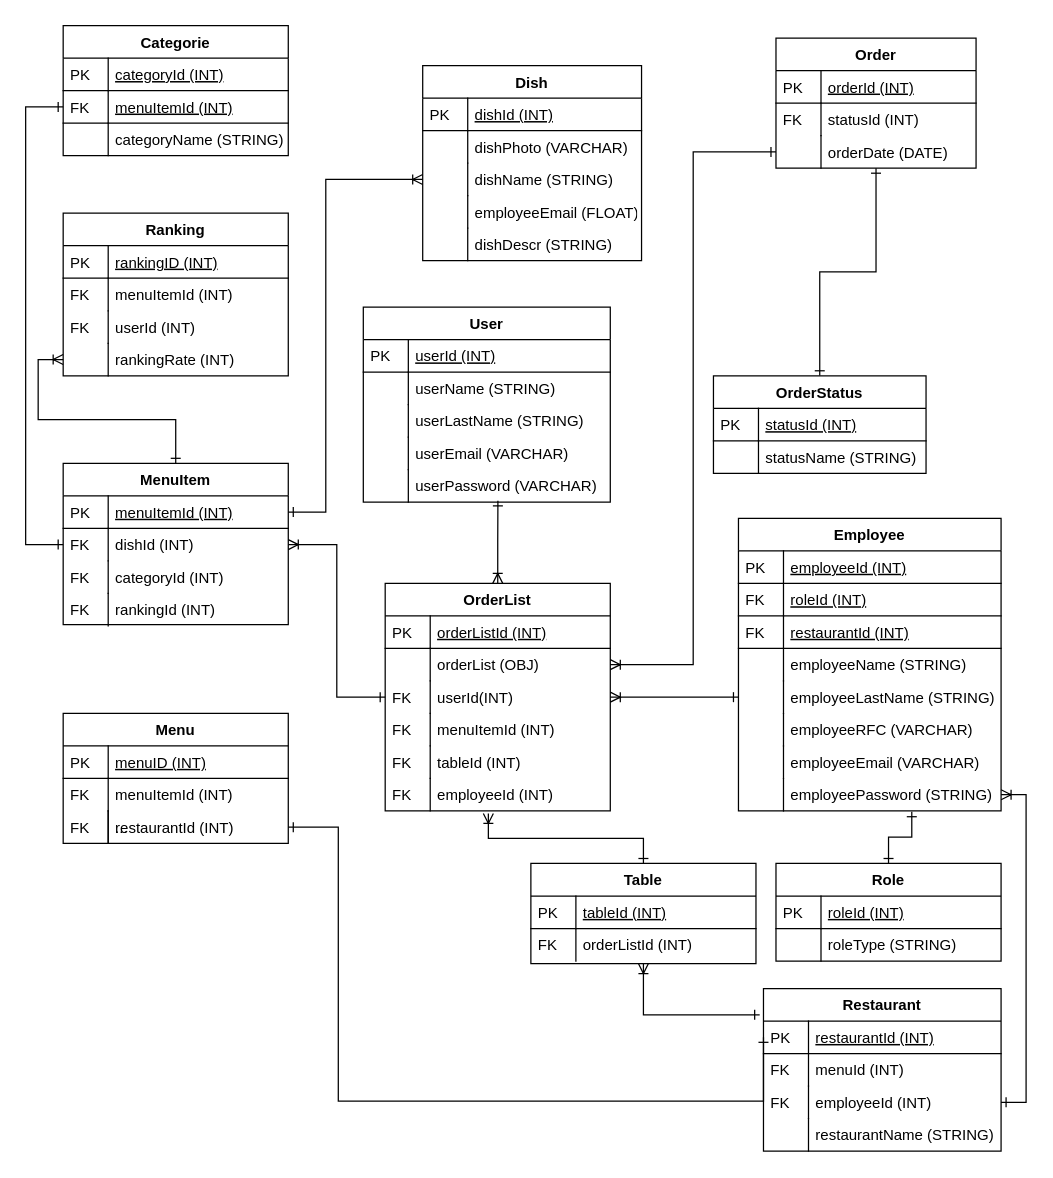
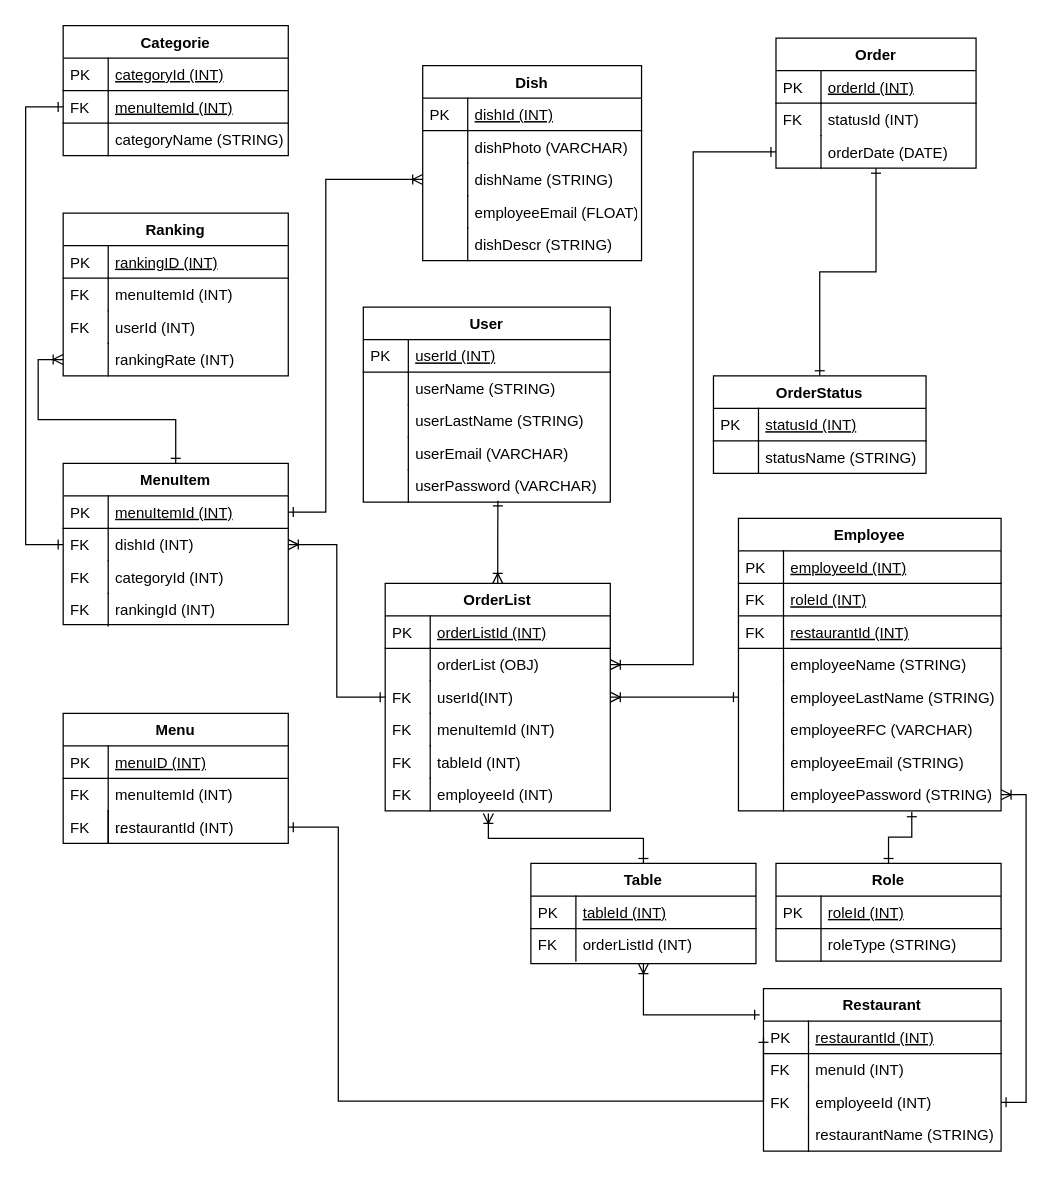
(879, 763) -> (875, 763)
